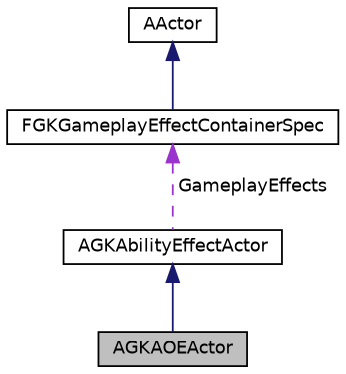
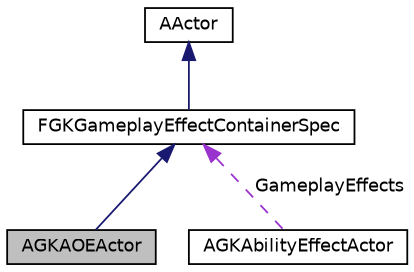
(173, 307) -> (129, 194)
